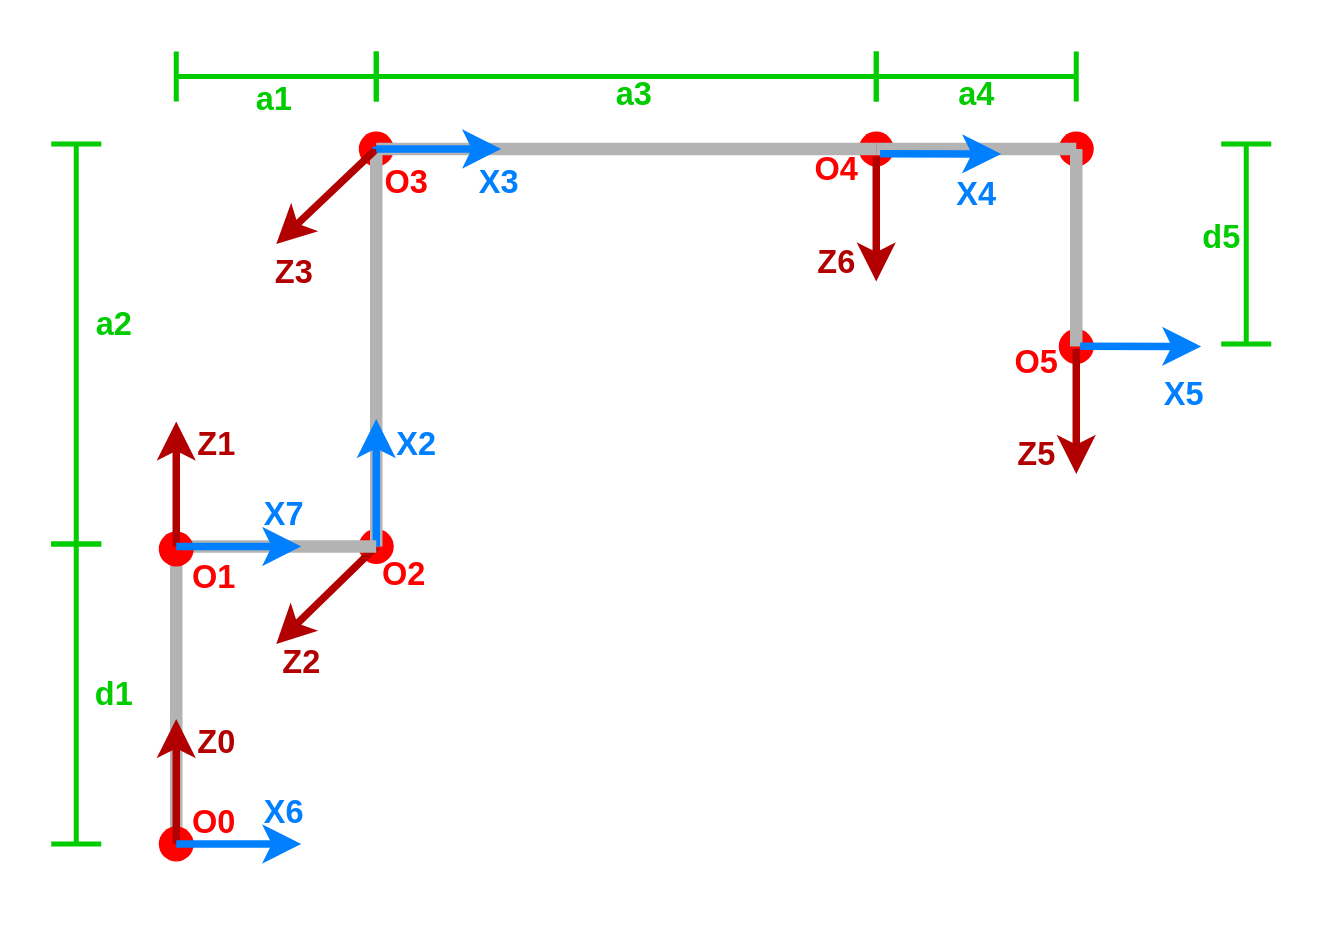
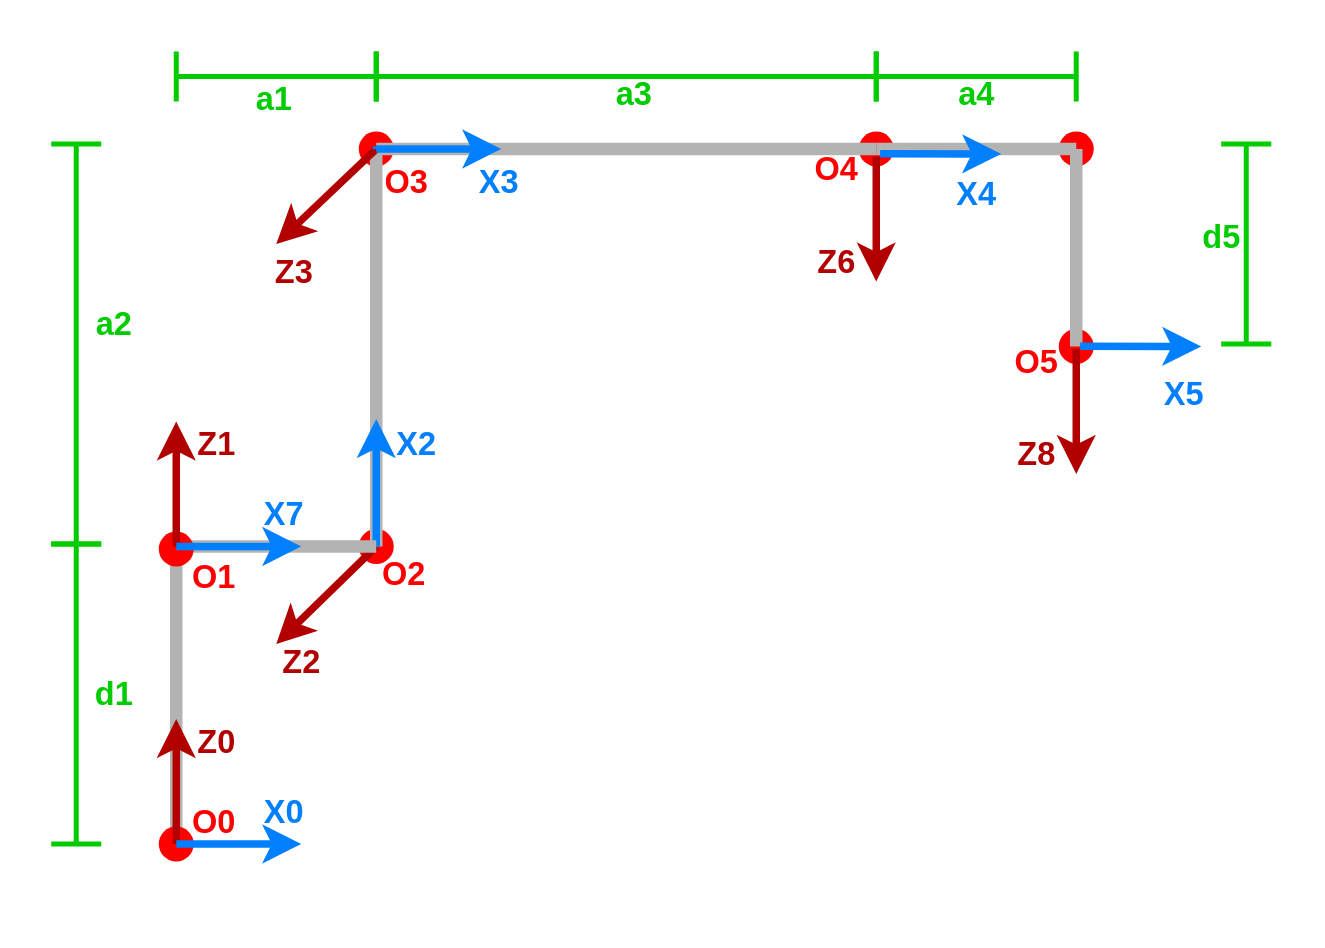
(1038, 454) -> (1038, 454)
(285, 811) -> (285, 811)
